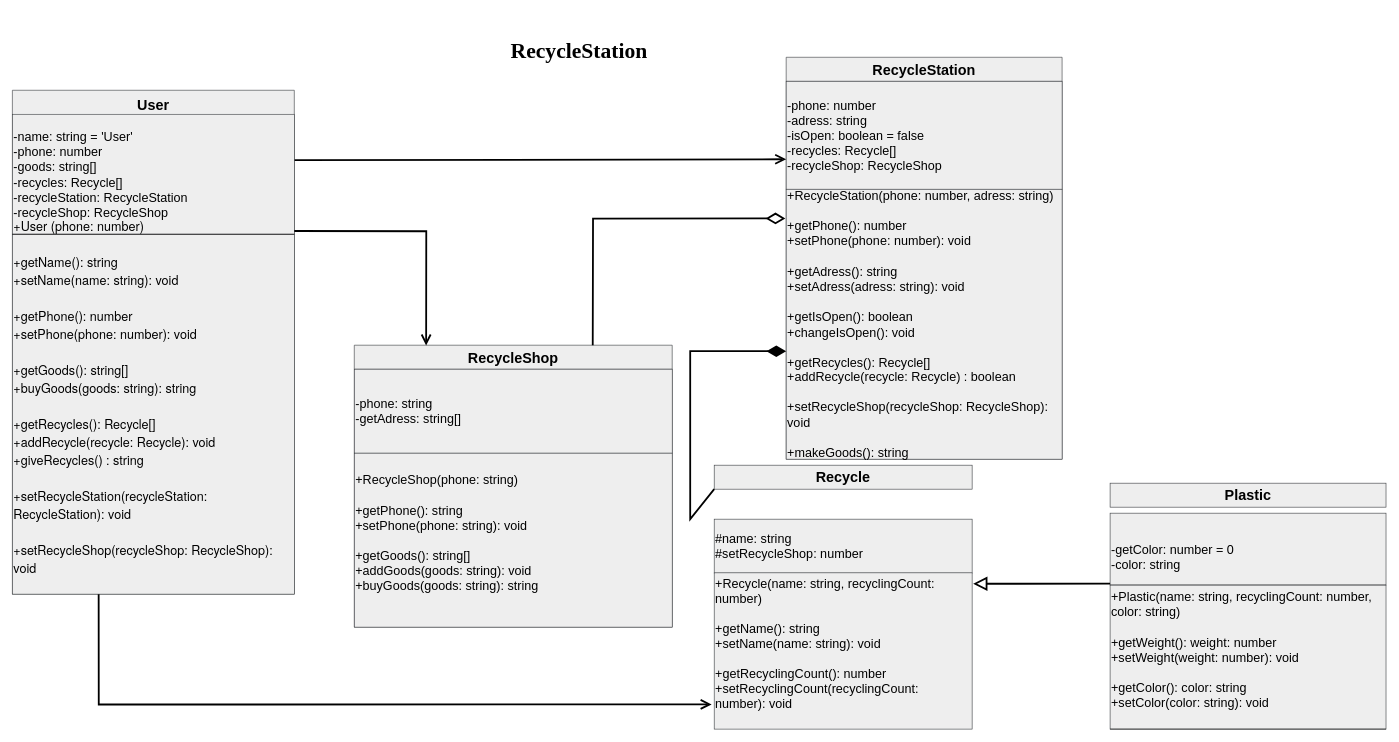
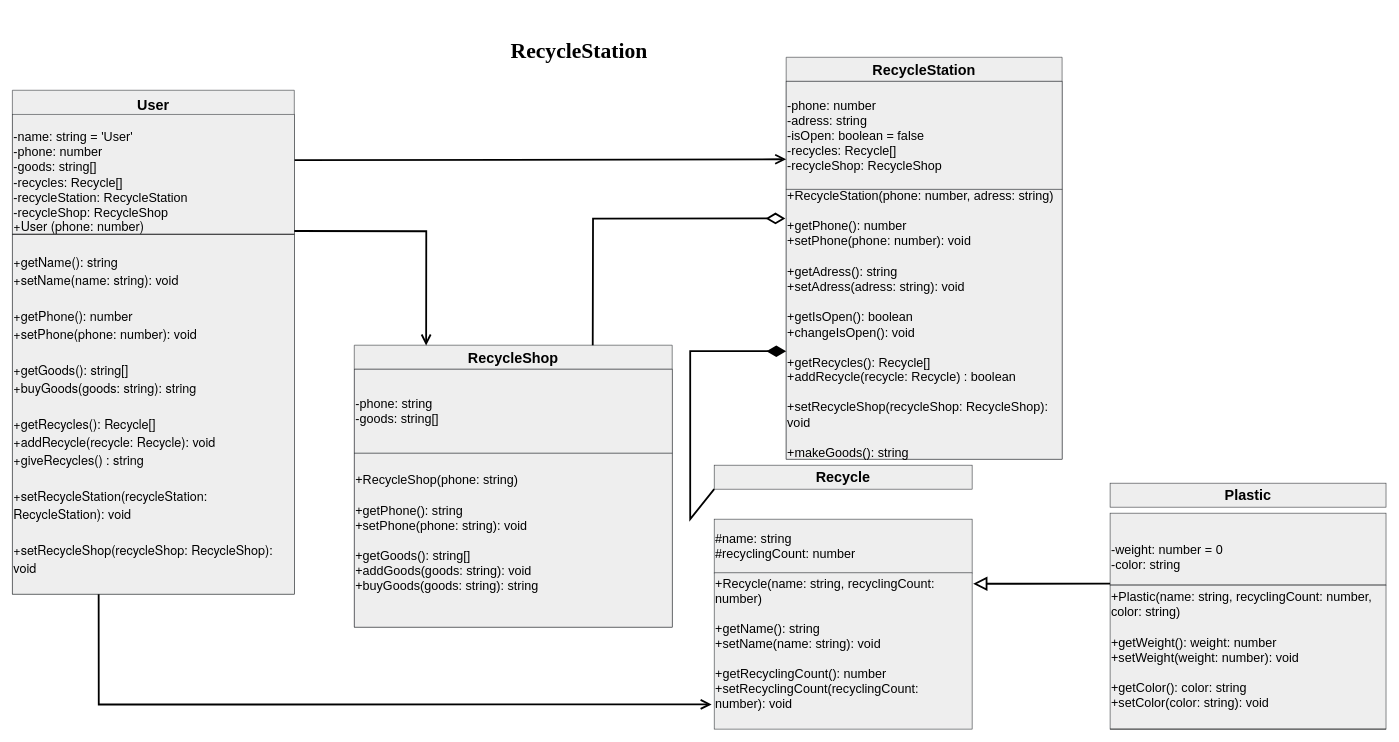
(393, 411) -> (385, 411)
(759, 546) -> (758, 546)
(1149, 549) -> (1145, 549)
